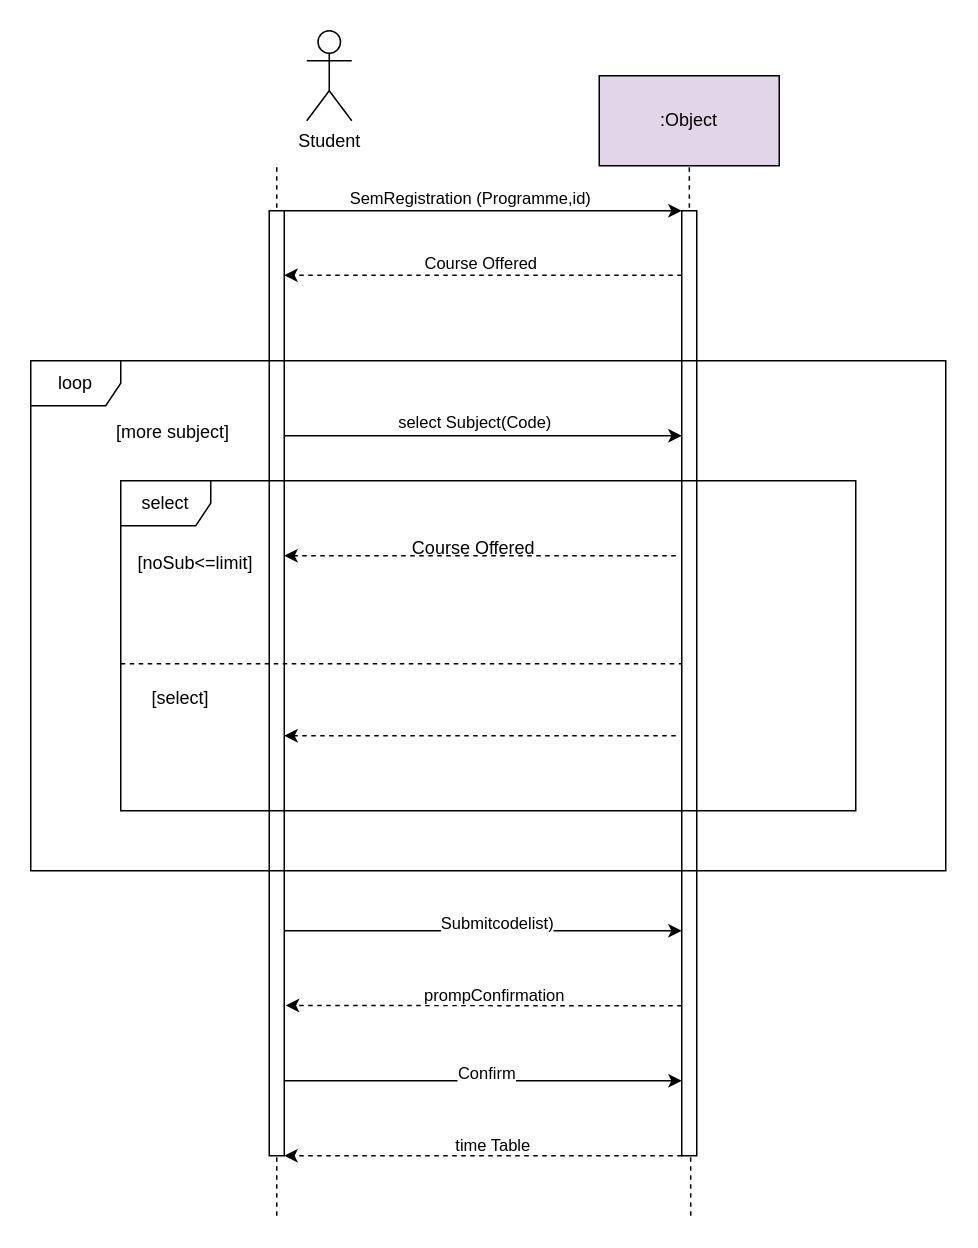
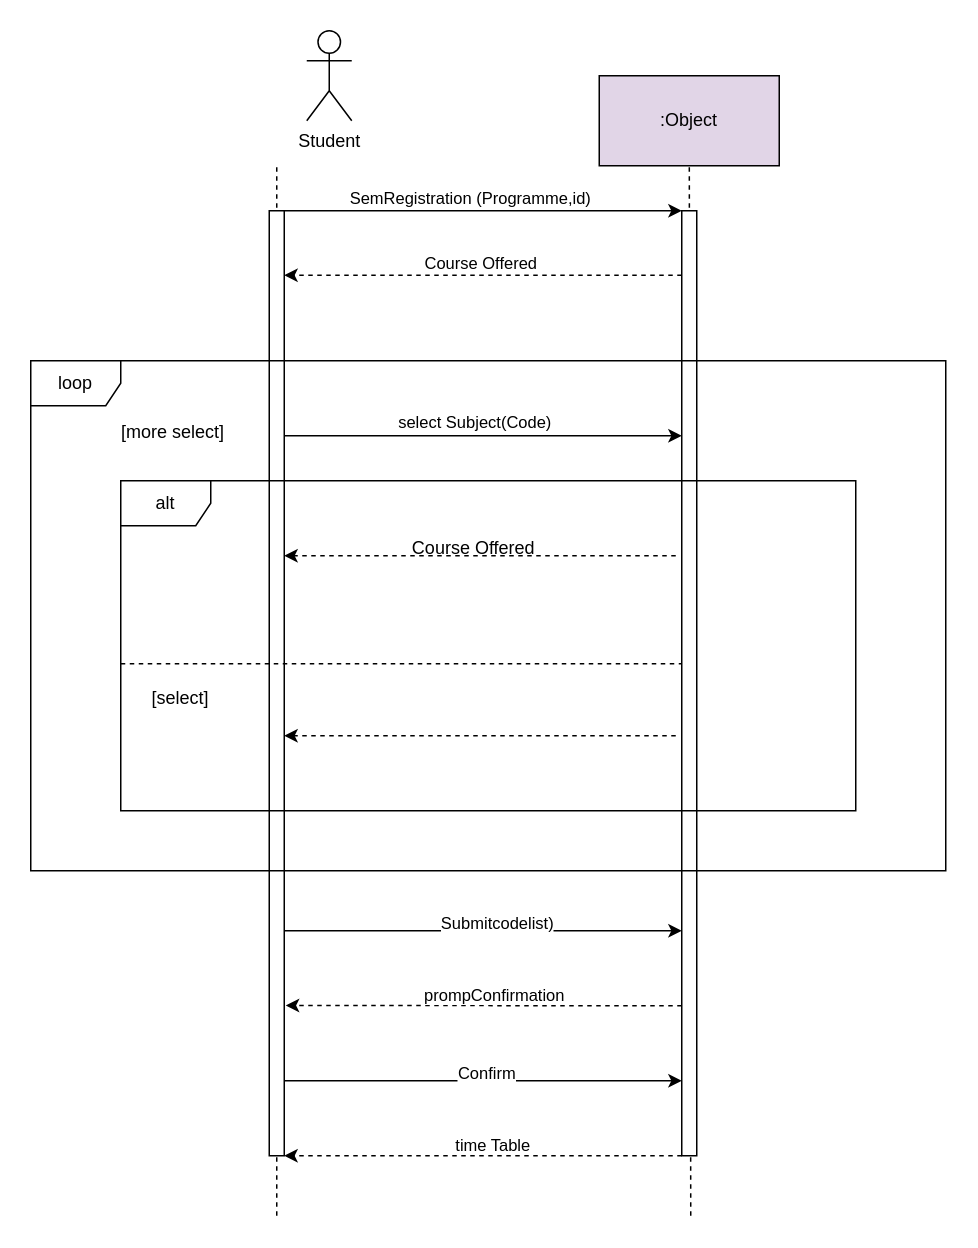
(173, 433) -> (173, 433)
(166, 503) -> (166, 503)
(196, 563) -> none
